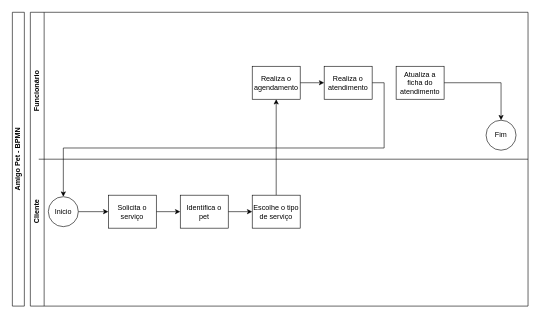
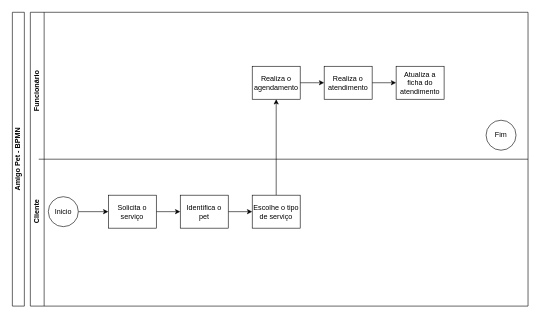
(500, 83) -> none
(63, 148) -> (390, 83)
